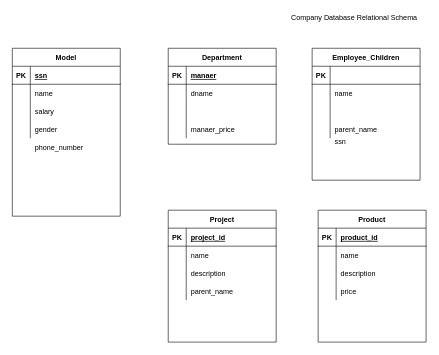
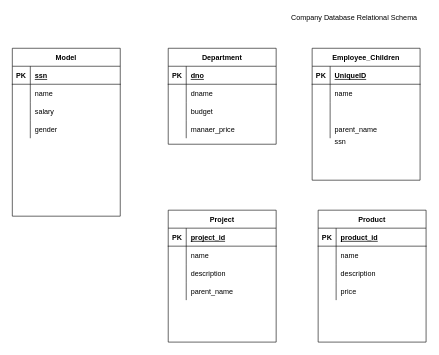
none -> (375, 75)
(203, 76) -> (197, 76)
none -> (231, 111)
(75, 147) -> none
